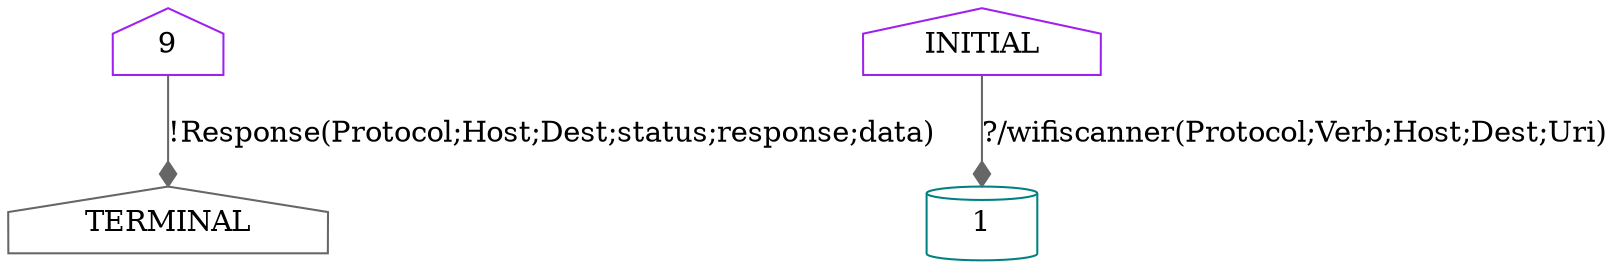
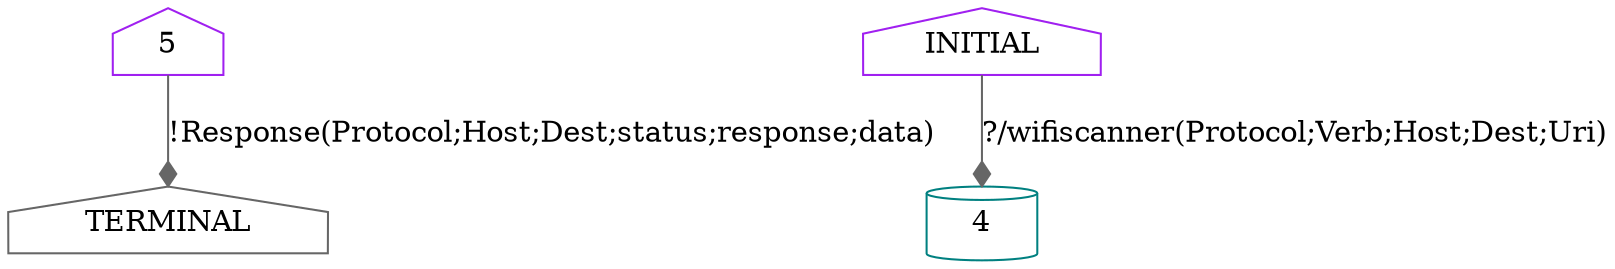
(168, 45) -> (168, 45)
(982, 223) -> (982, 223)
